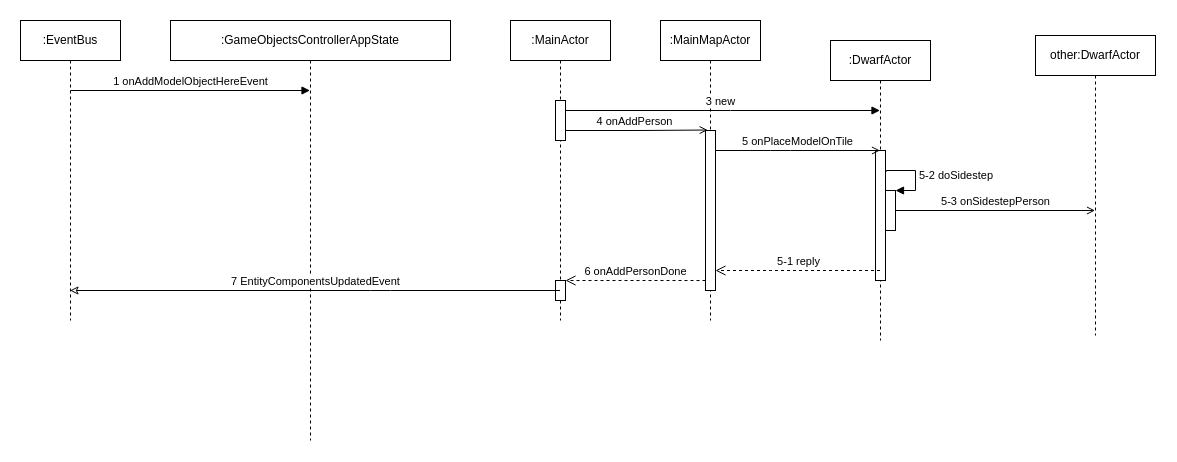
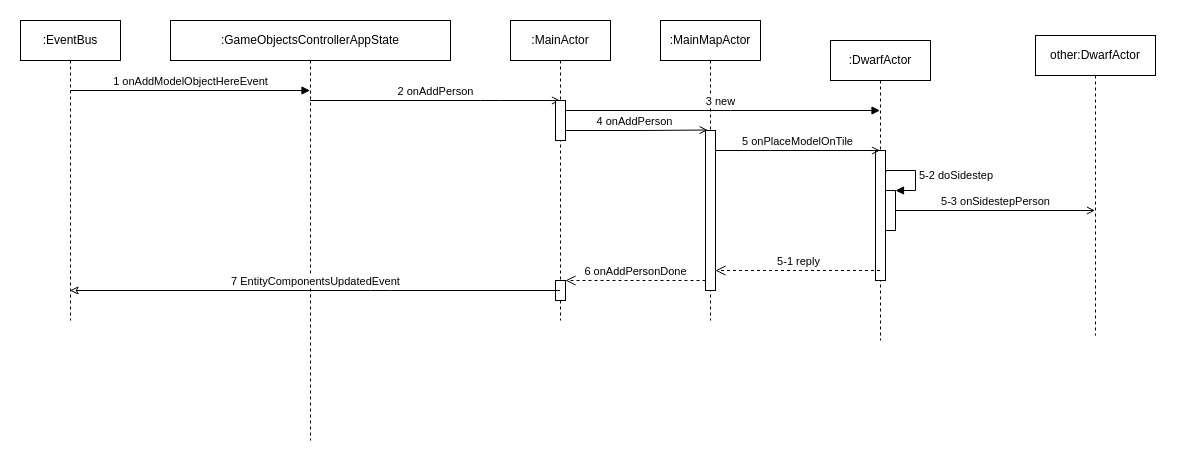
none -> (434, 101)
